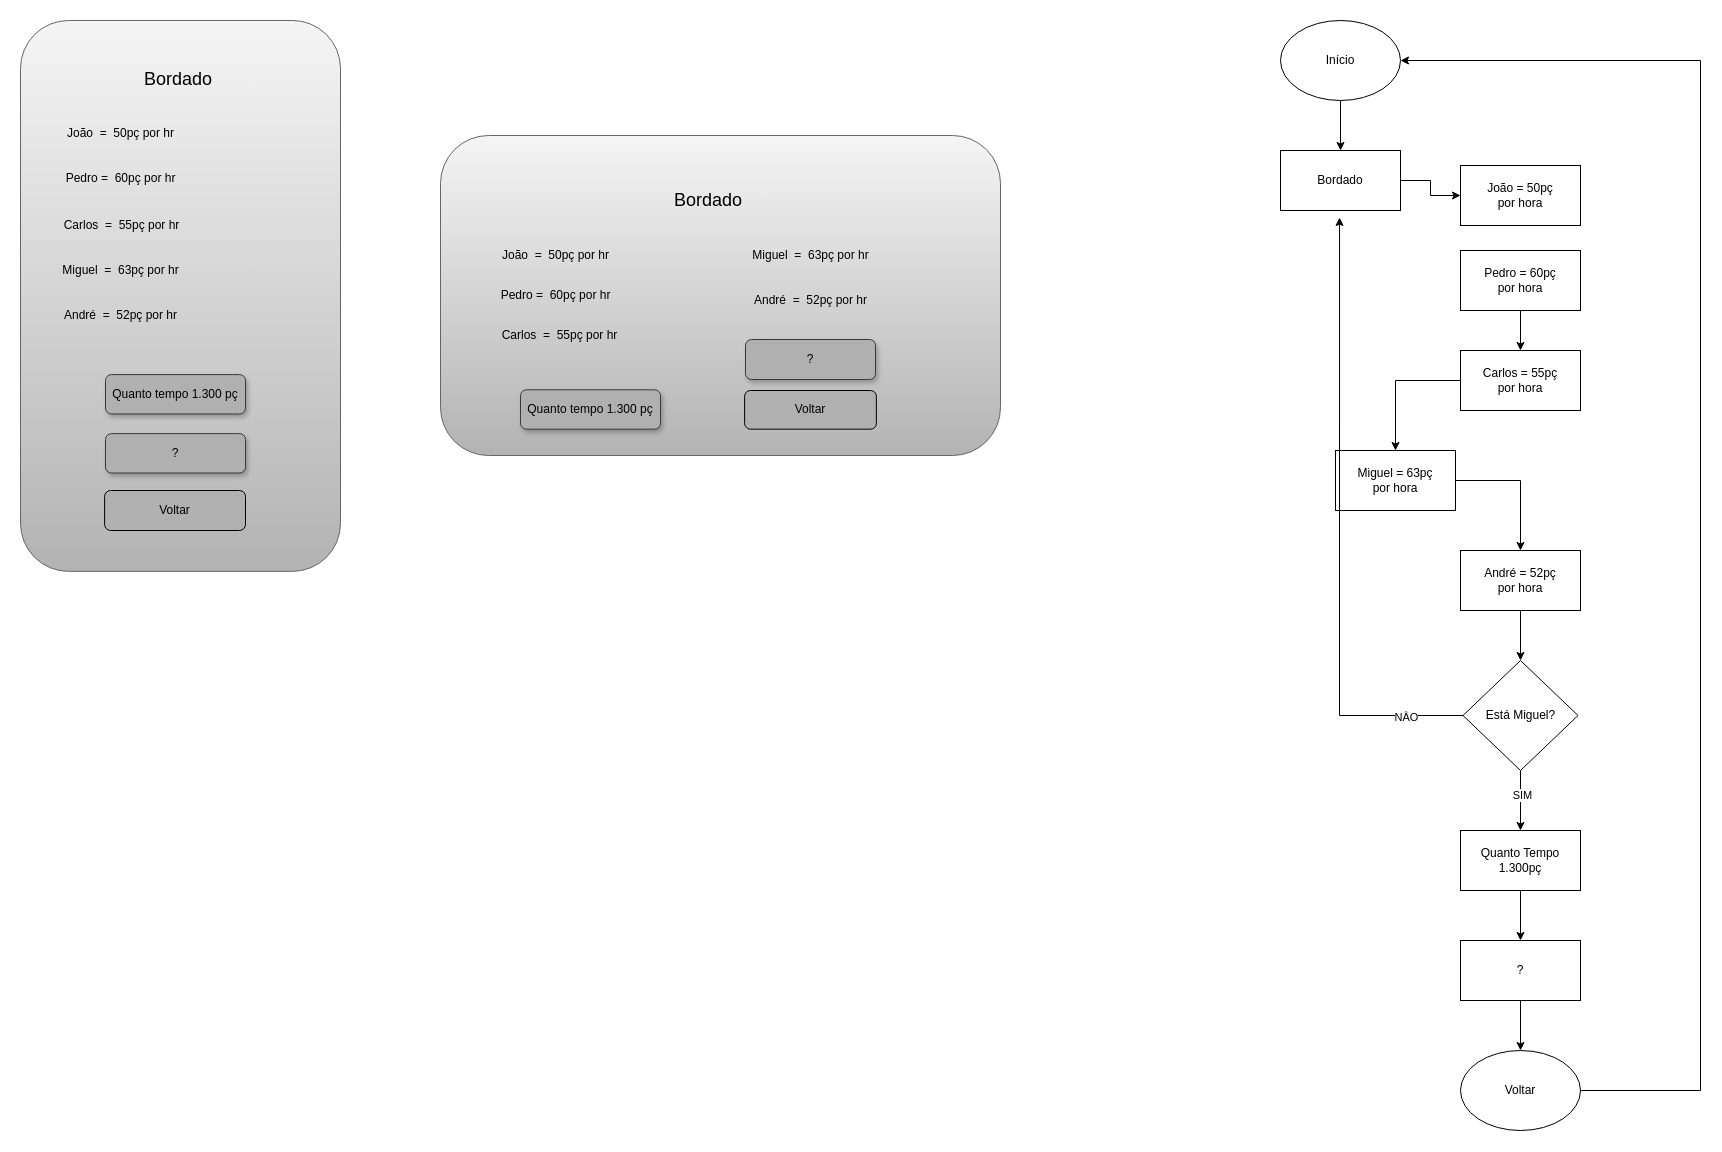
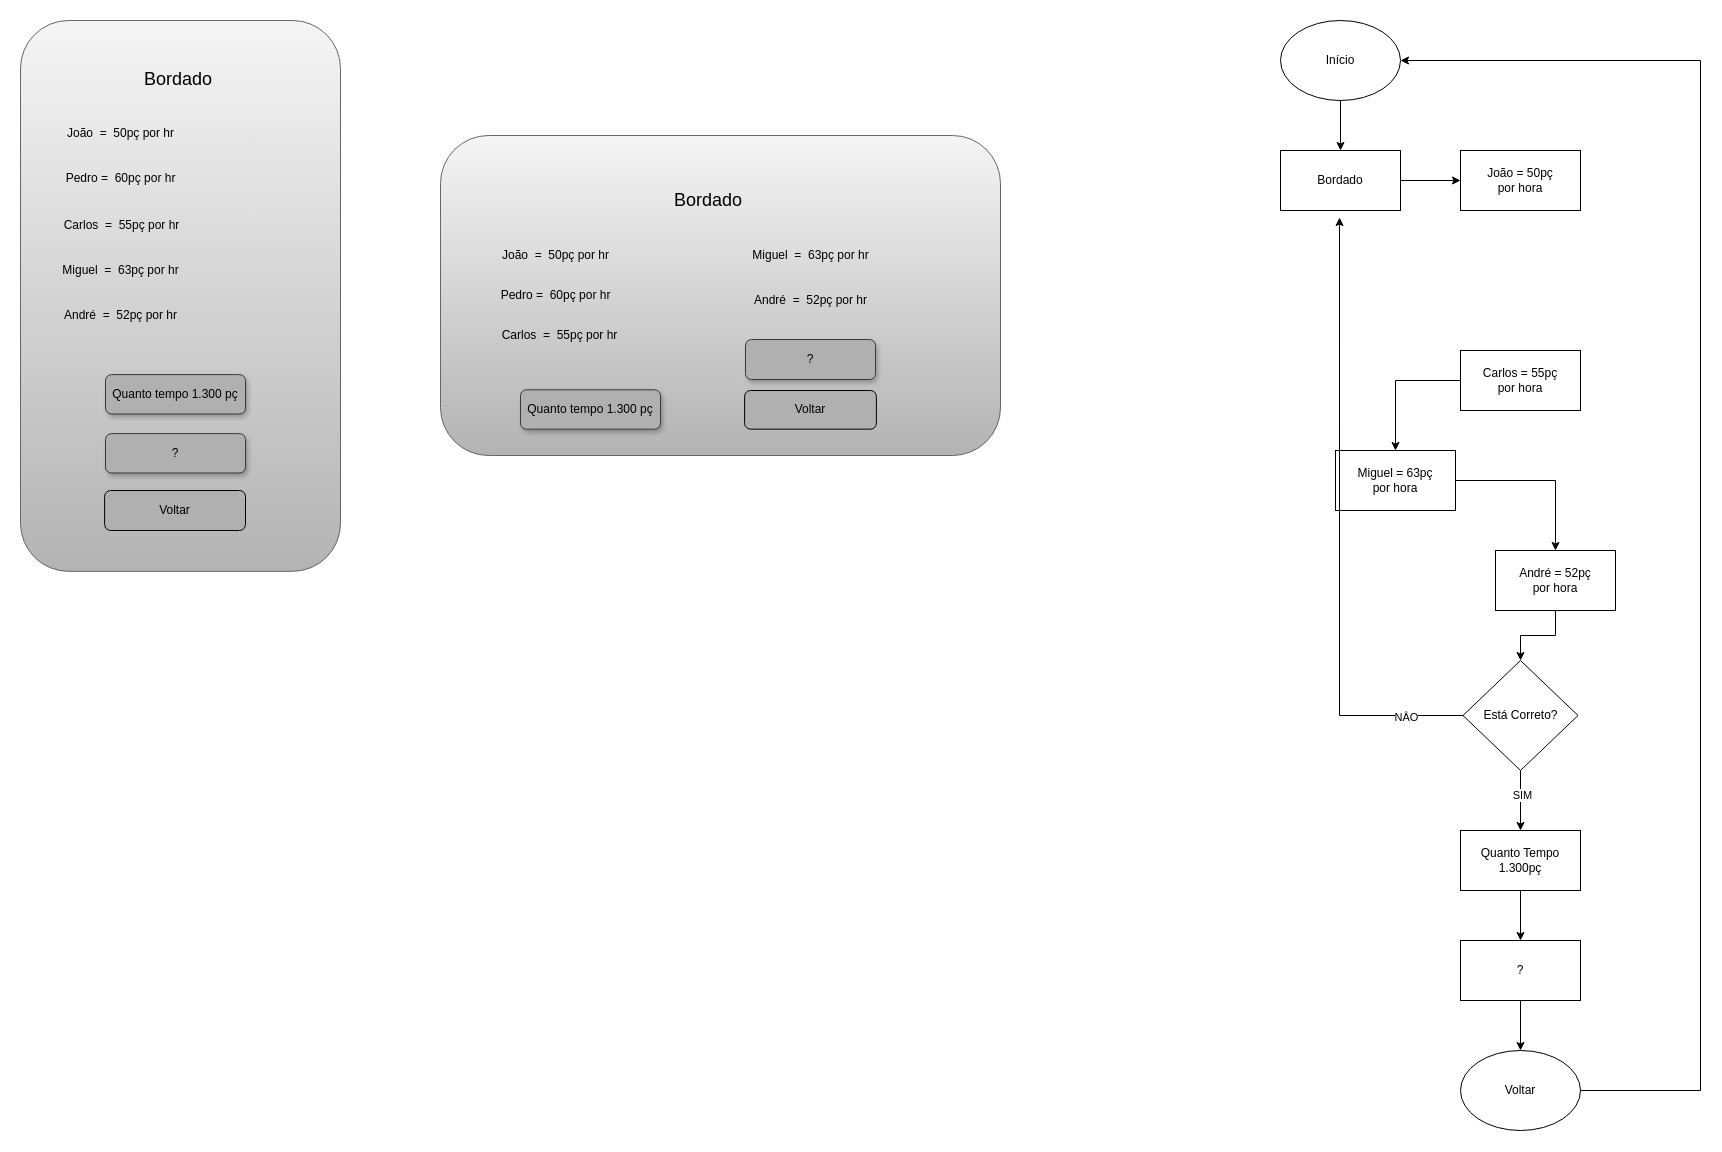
(1521, 196) -> (1521, 181)
(1521, 281) -> none
(1521, 327) -> none
(1521, 581) -> (1556, 581)
(1521, 716) -> (1521, 716)
